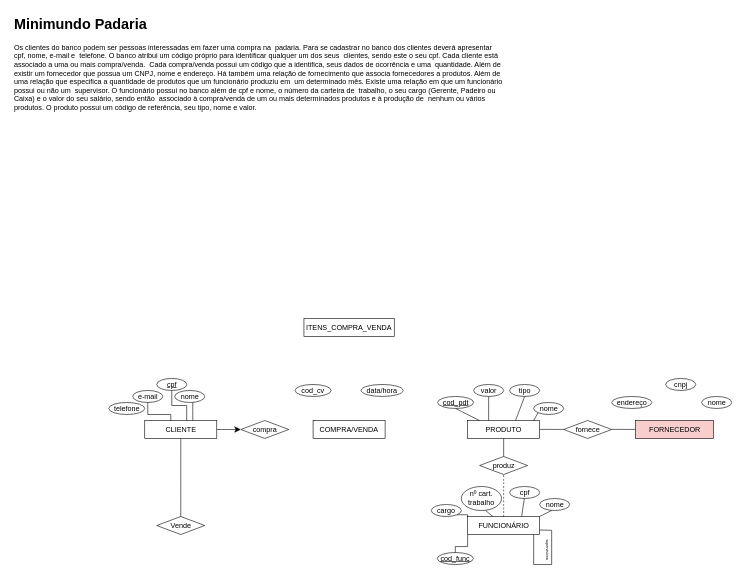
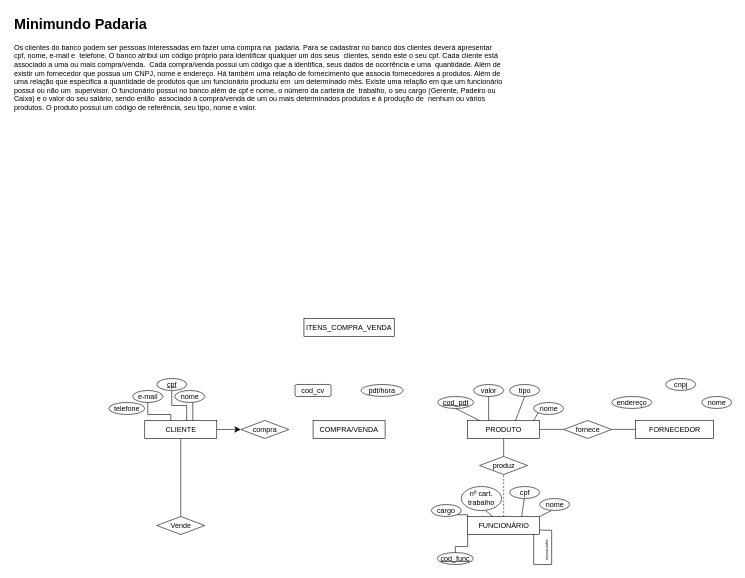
(313, 390) -> (313, 390)
(382, 390) -> (382, 390)
(674, 429) -> (674, 429)
